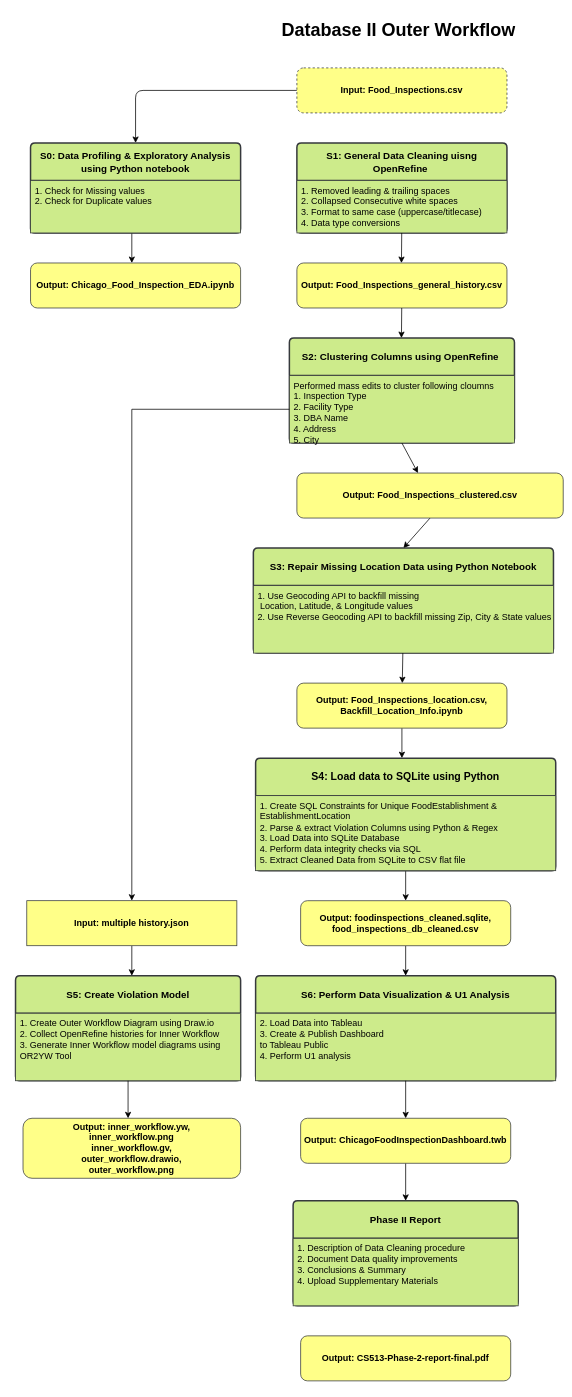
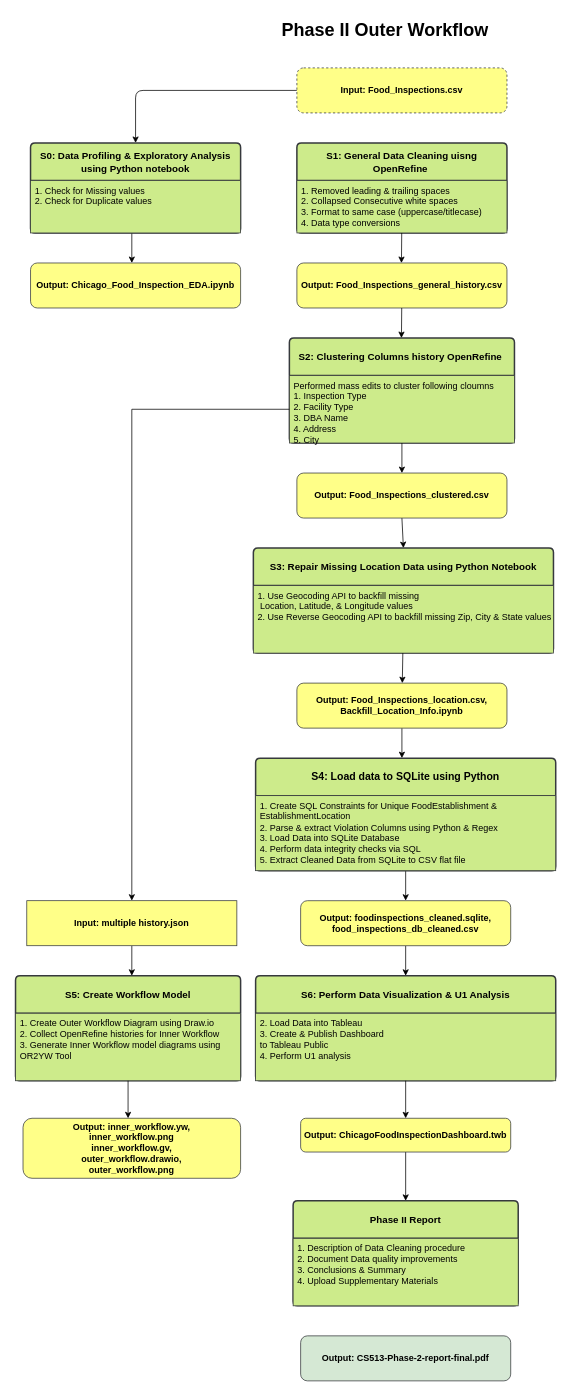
(342, 13) -> (335, 13)
(402, 357) -> (402, 357)
(430, 495) -> (402, 495)
(128, 994) -> (128, 994)
(405, 1140) -> (405, 1135)
(405, 1358) -> (405, 1358)
